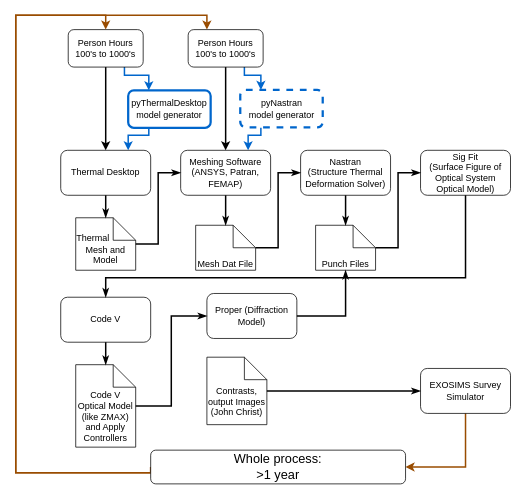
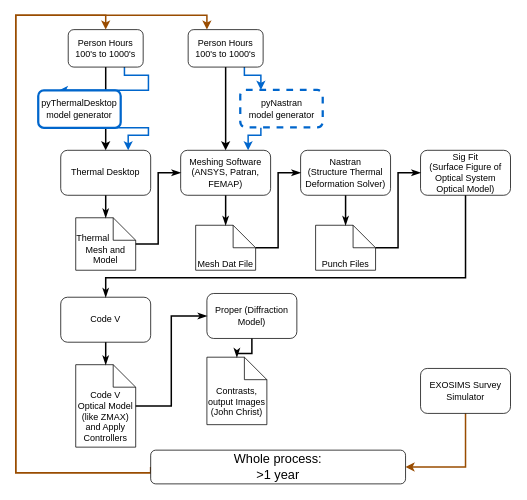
(169, 109) -> (79, 109)
(339, 316) -> (251, 354)
(341, 391) -> none
